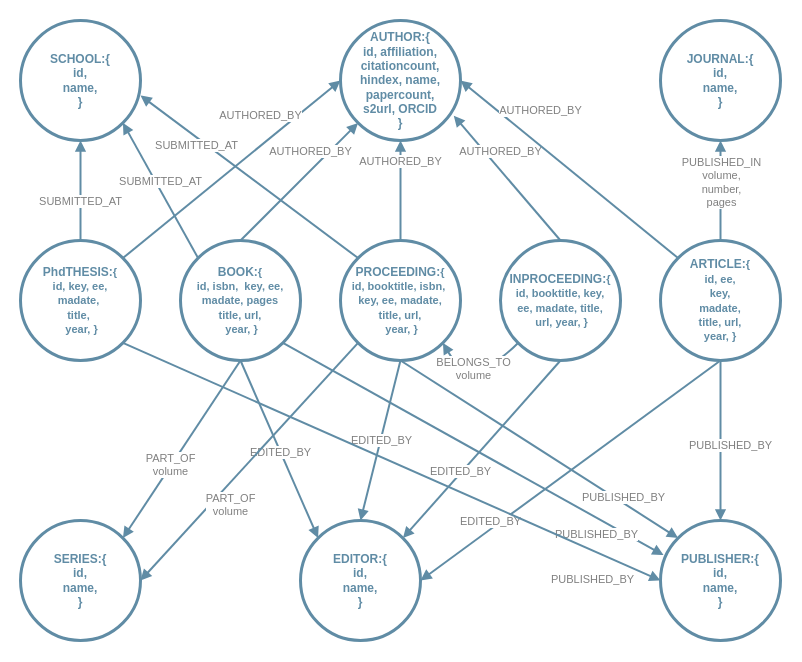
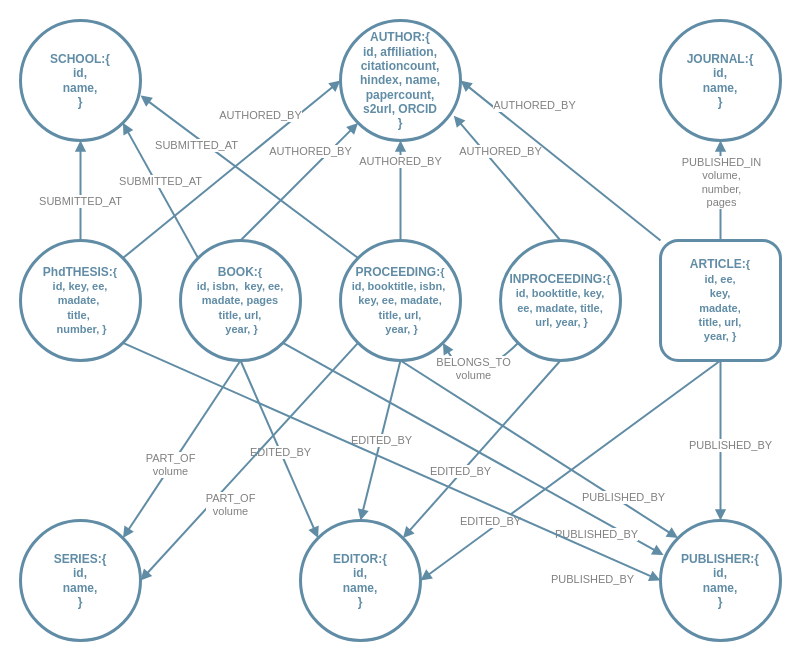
(81, 301) -> (81, 301)
(721, 301) -> (721, 301)
